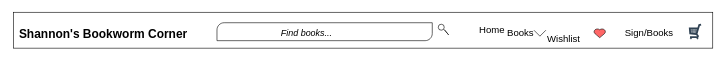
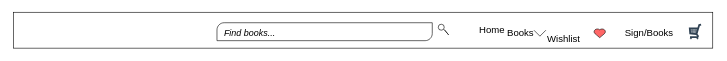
(102, 33) -> none
(306, 33) -> (249, 33)
